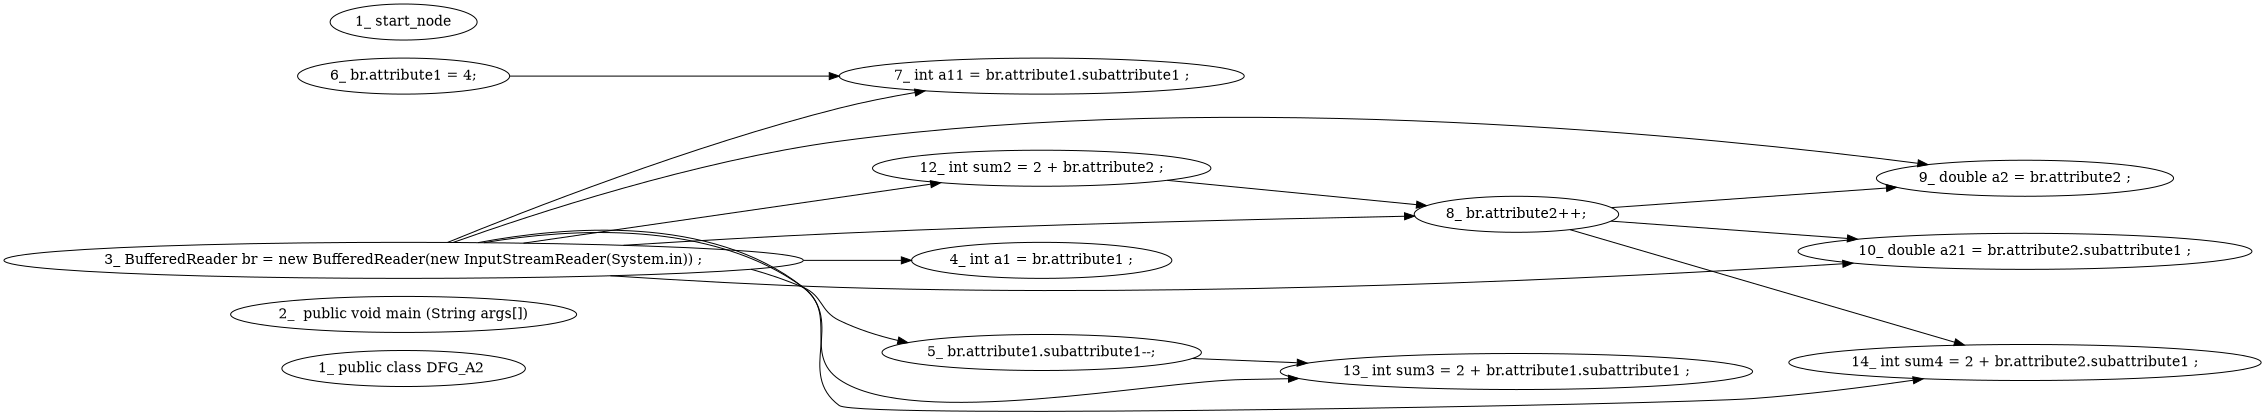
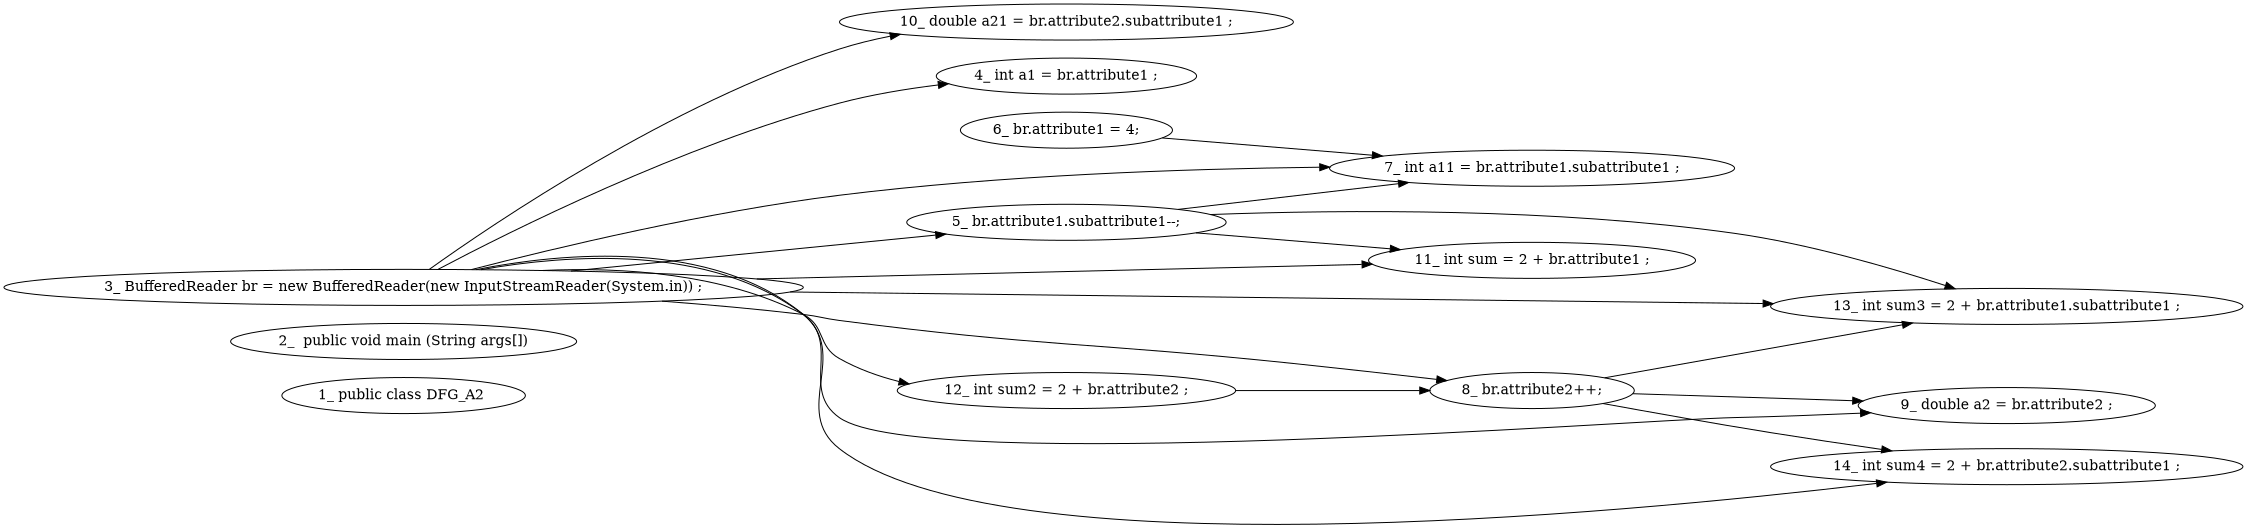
(404, 22) -> none
none -> (1288, 197)
(1729, 230) -> (1754, 351)
none -> (1532, 260)
